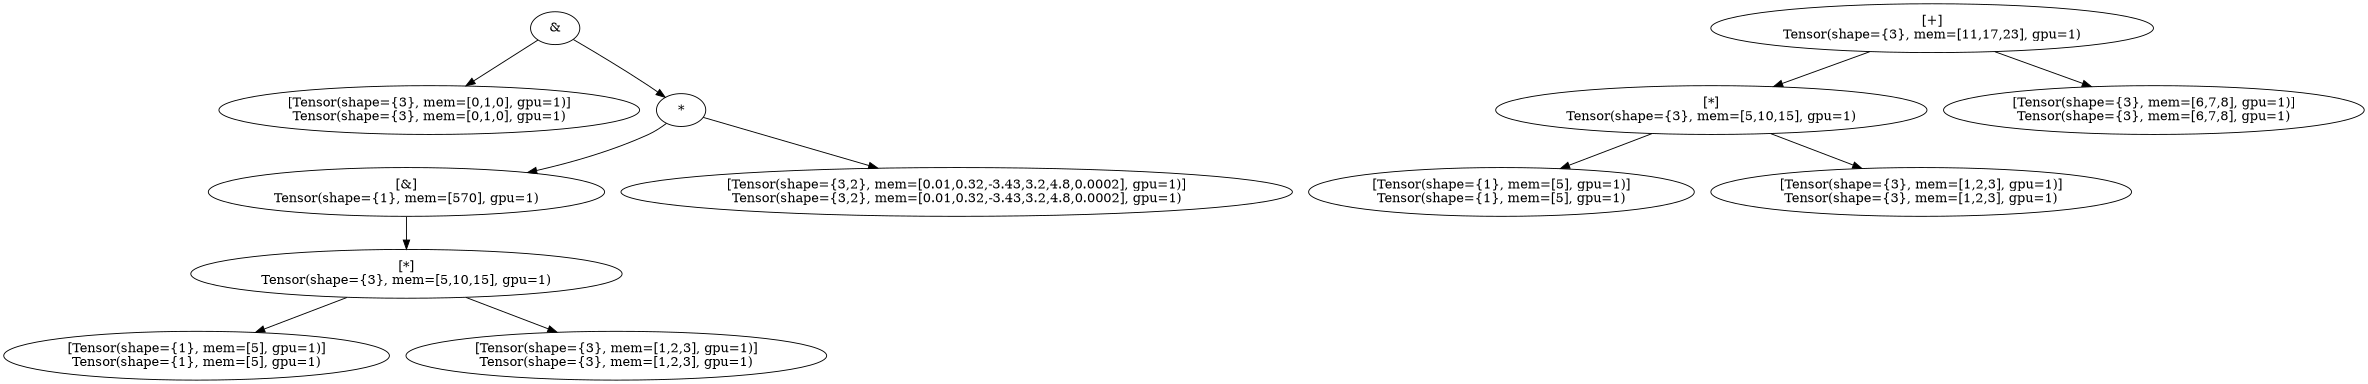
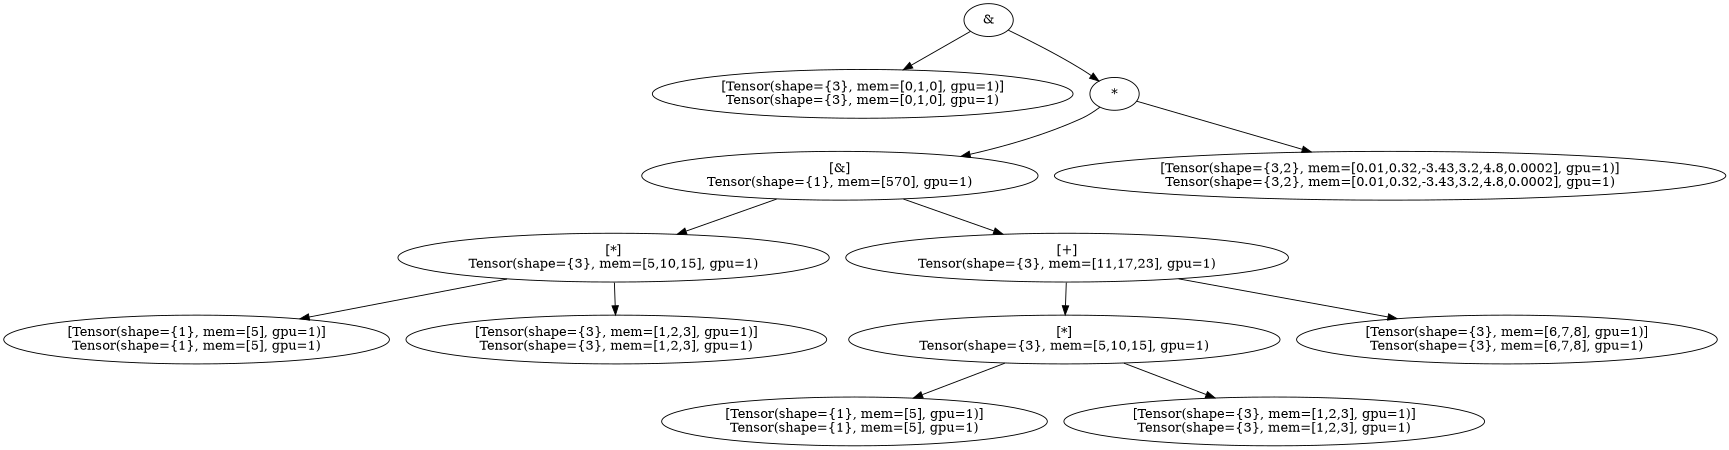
none -> (949, 215)
